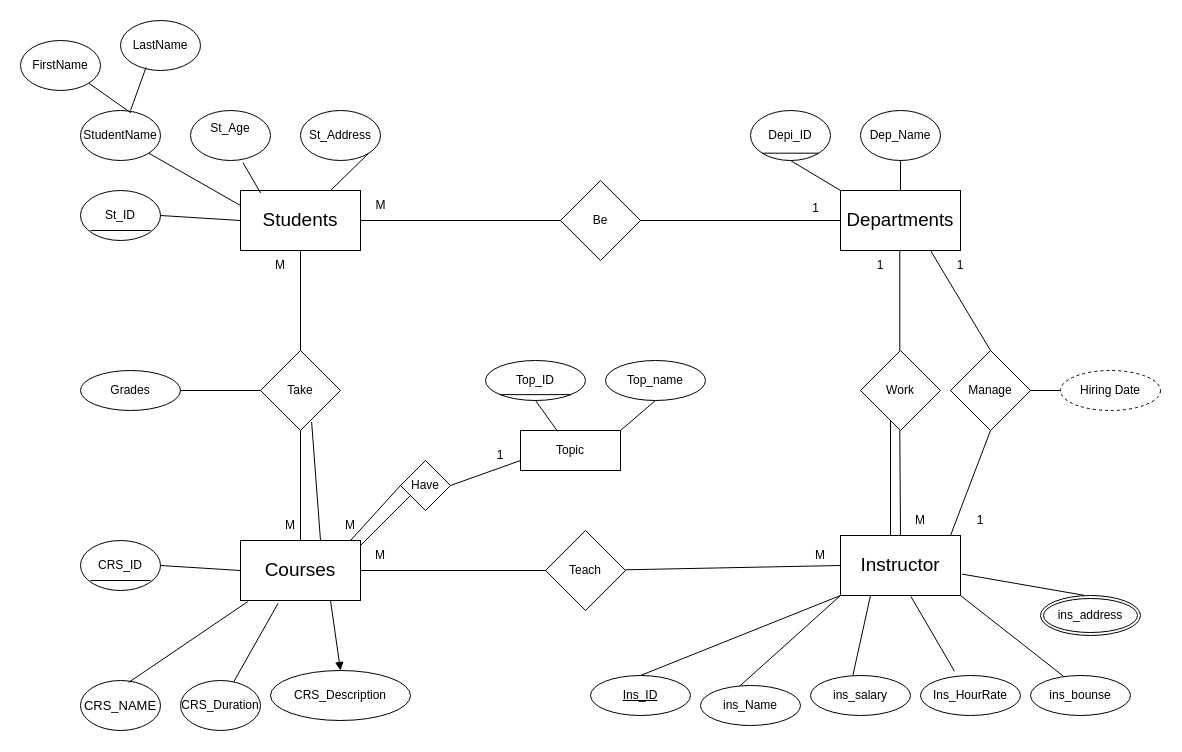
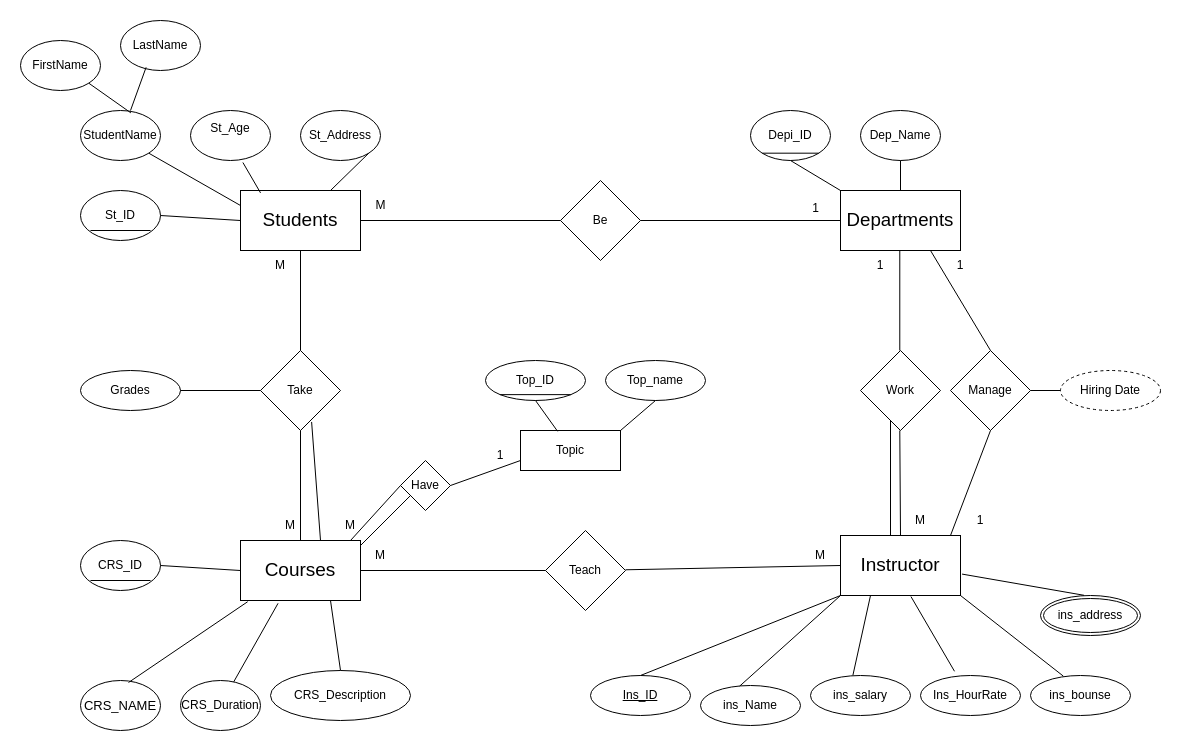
(339, 661) -> (340, 665)
